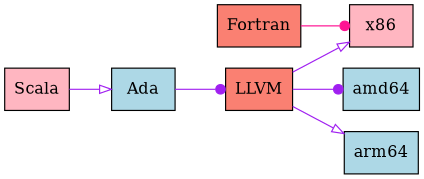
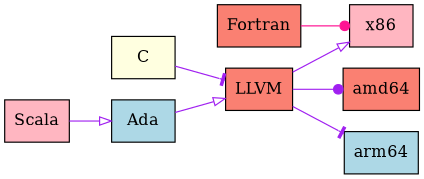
none -> (143, 58)
(195, 89) -> (194, 107)
(381, 89) -> (381, 89)
(313, 117) -> (316, 119)
